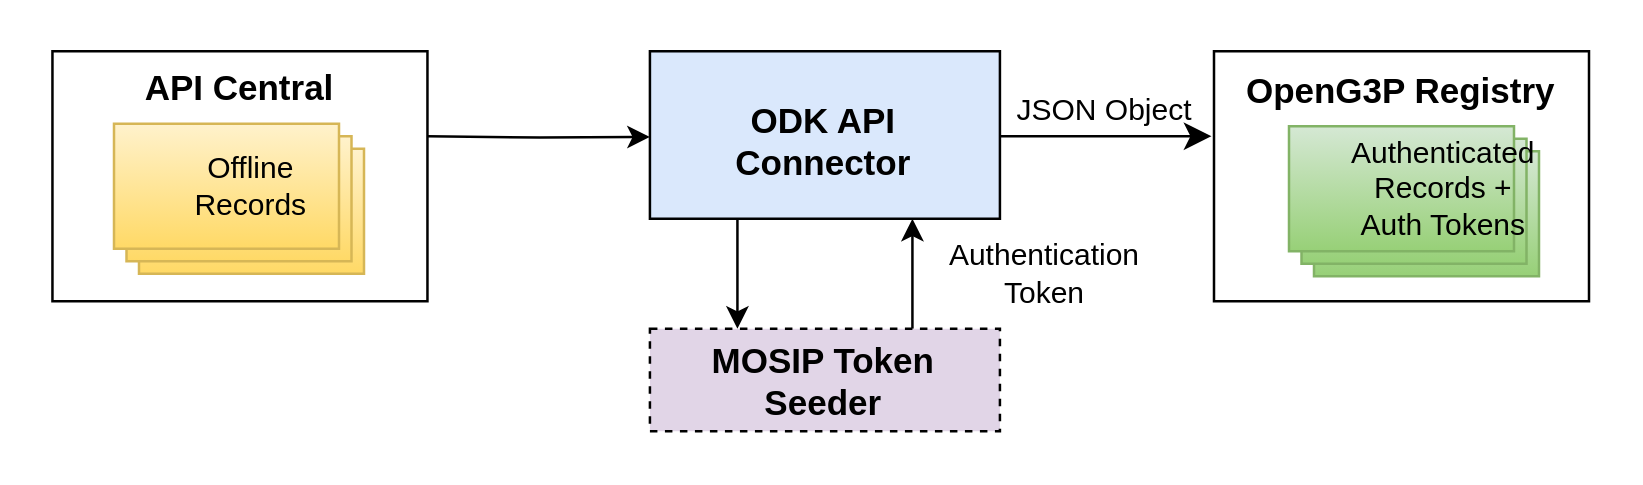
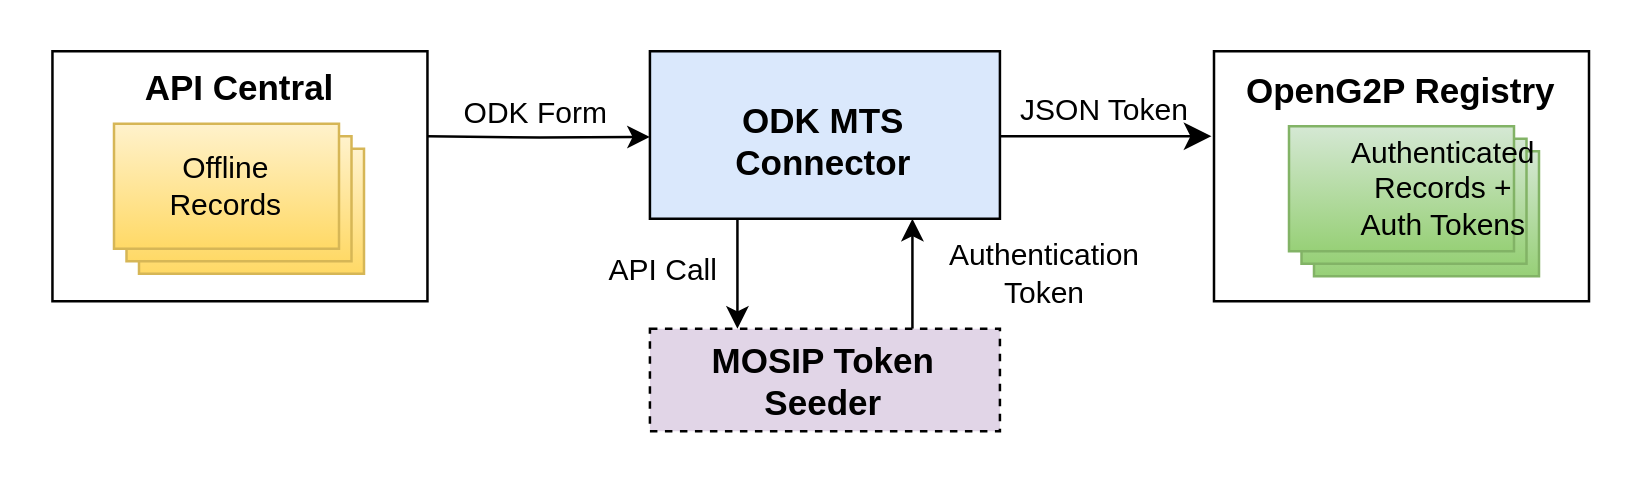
(1401, 91) -> (1401, 91)
(1105, 111) -> (1105, 111)
none -> (536, 114)
(824, 141) -> (824, 141)
(251, 186) -> (226, 186)
none -> (664, 270)
